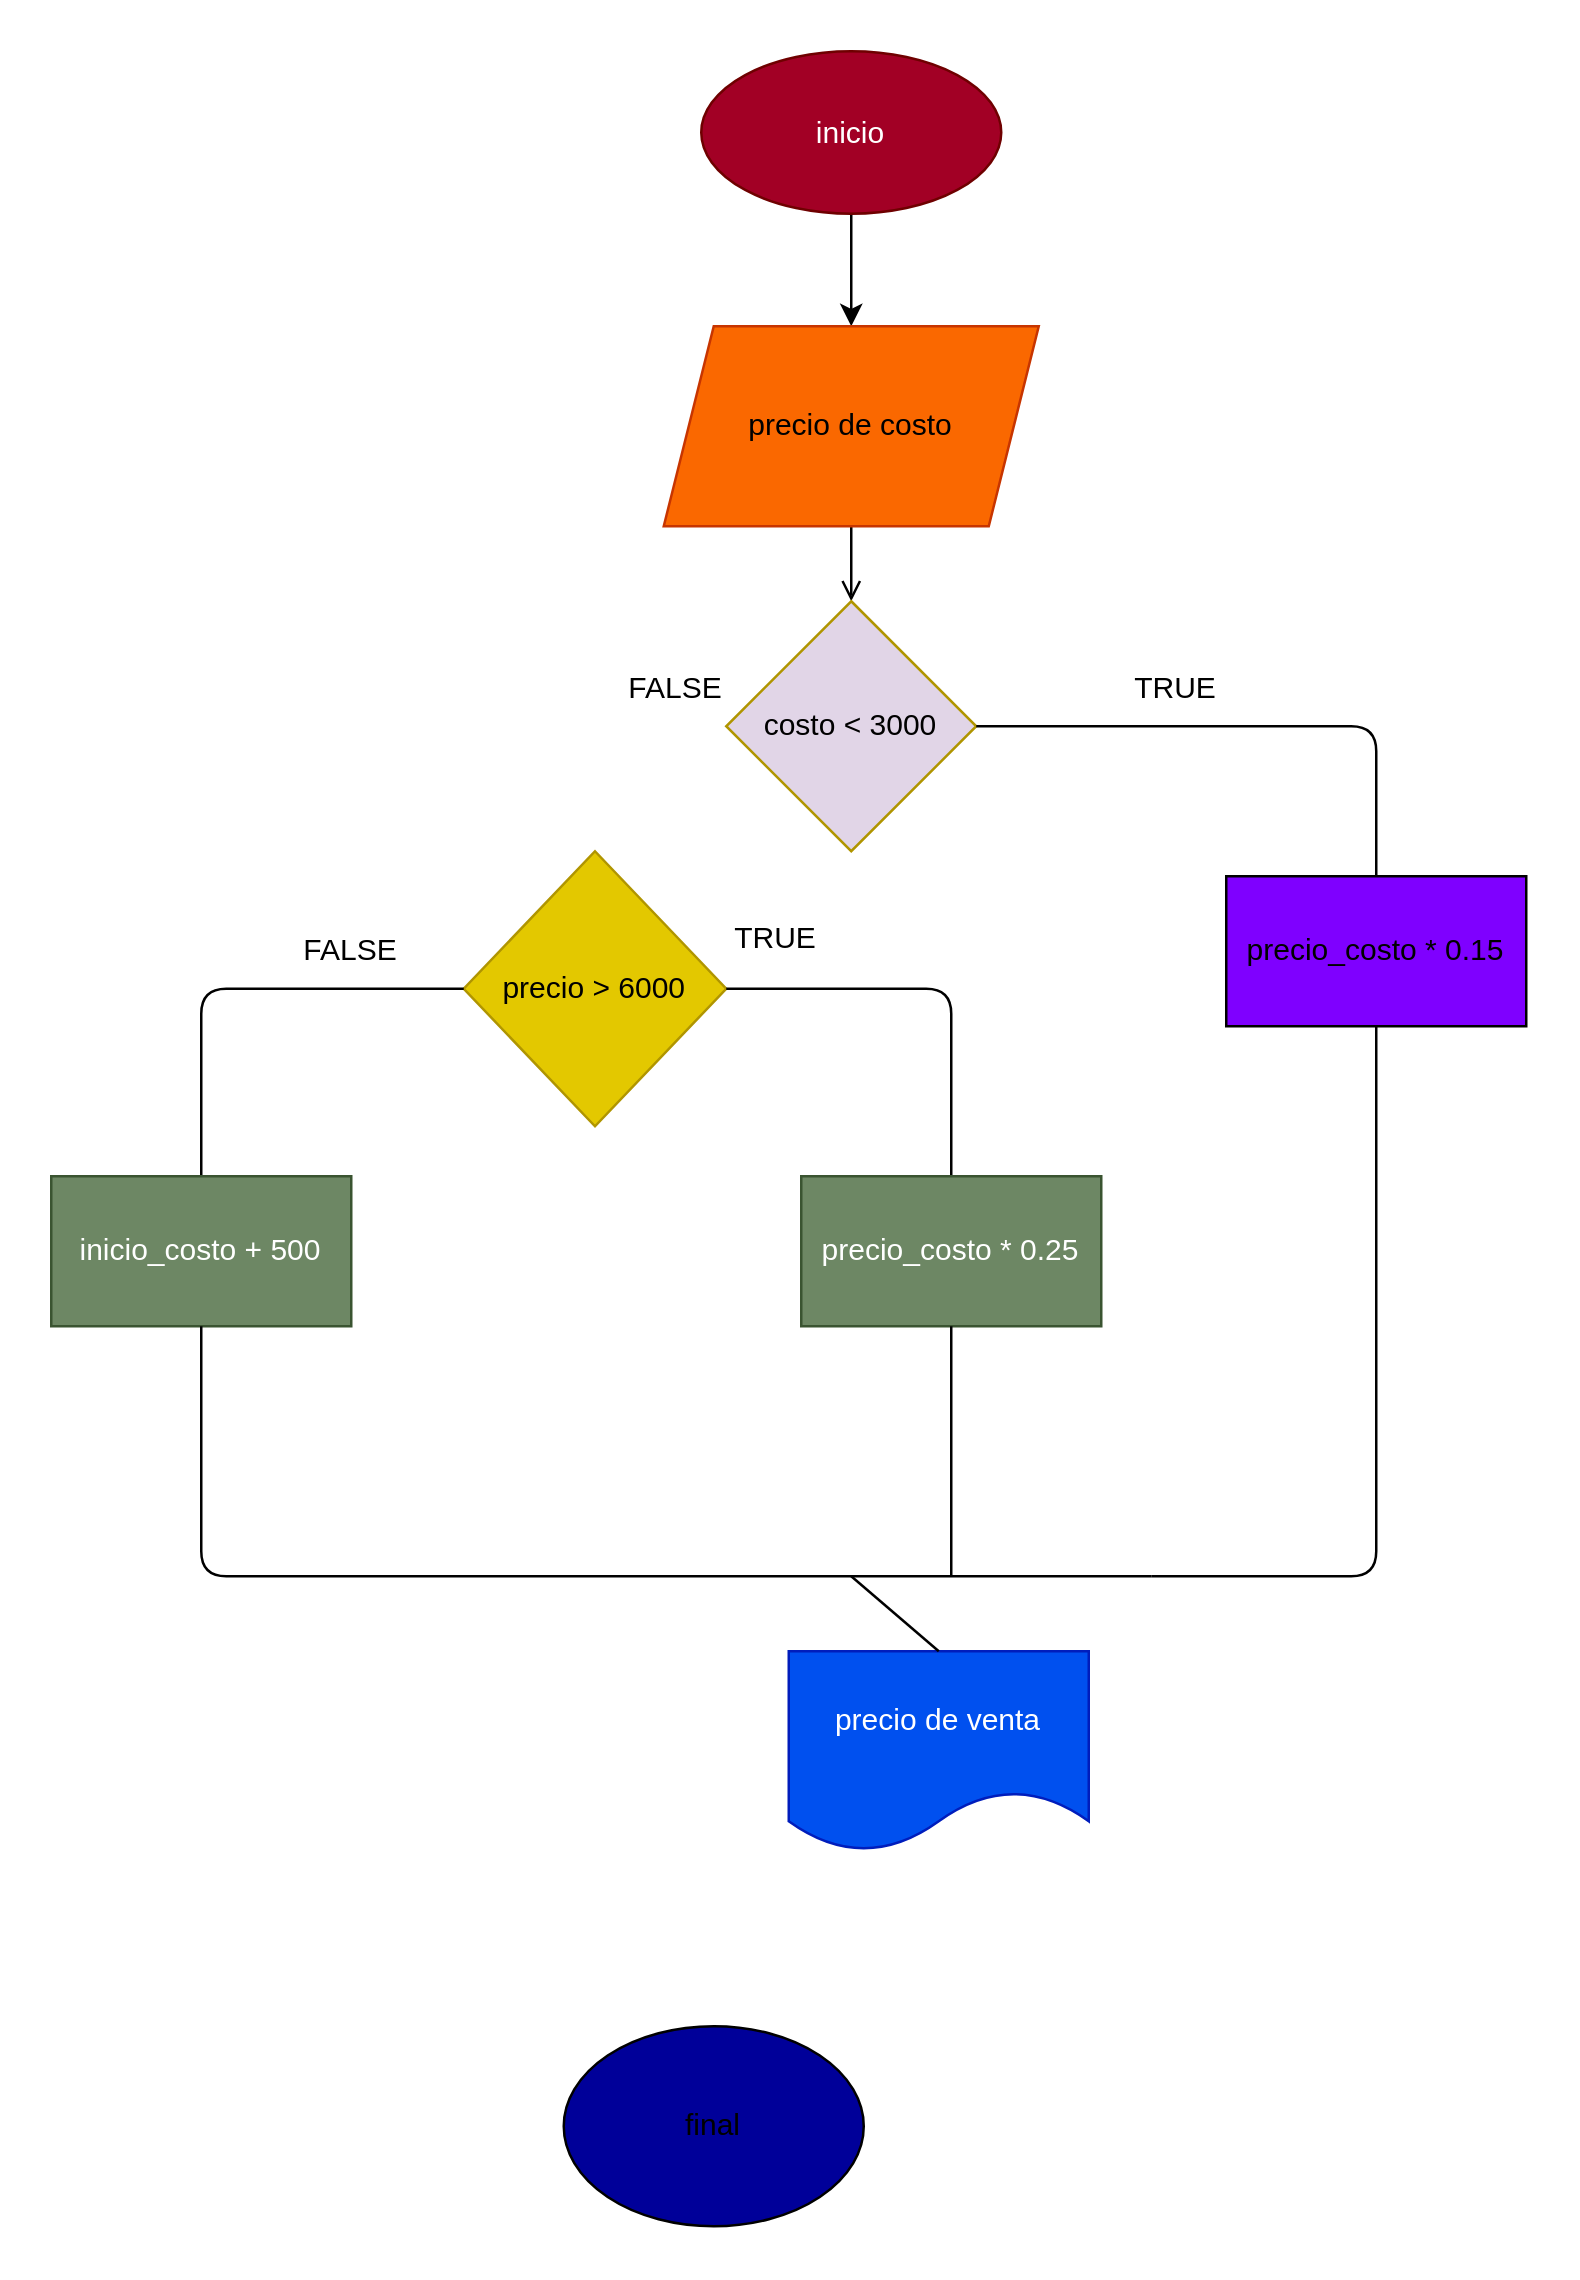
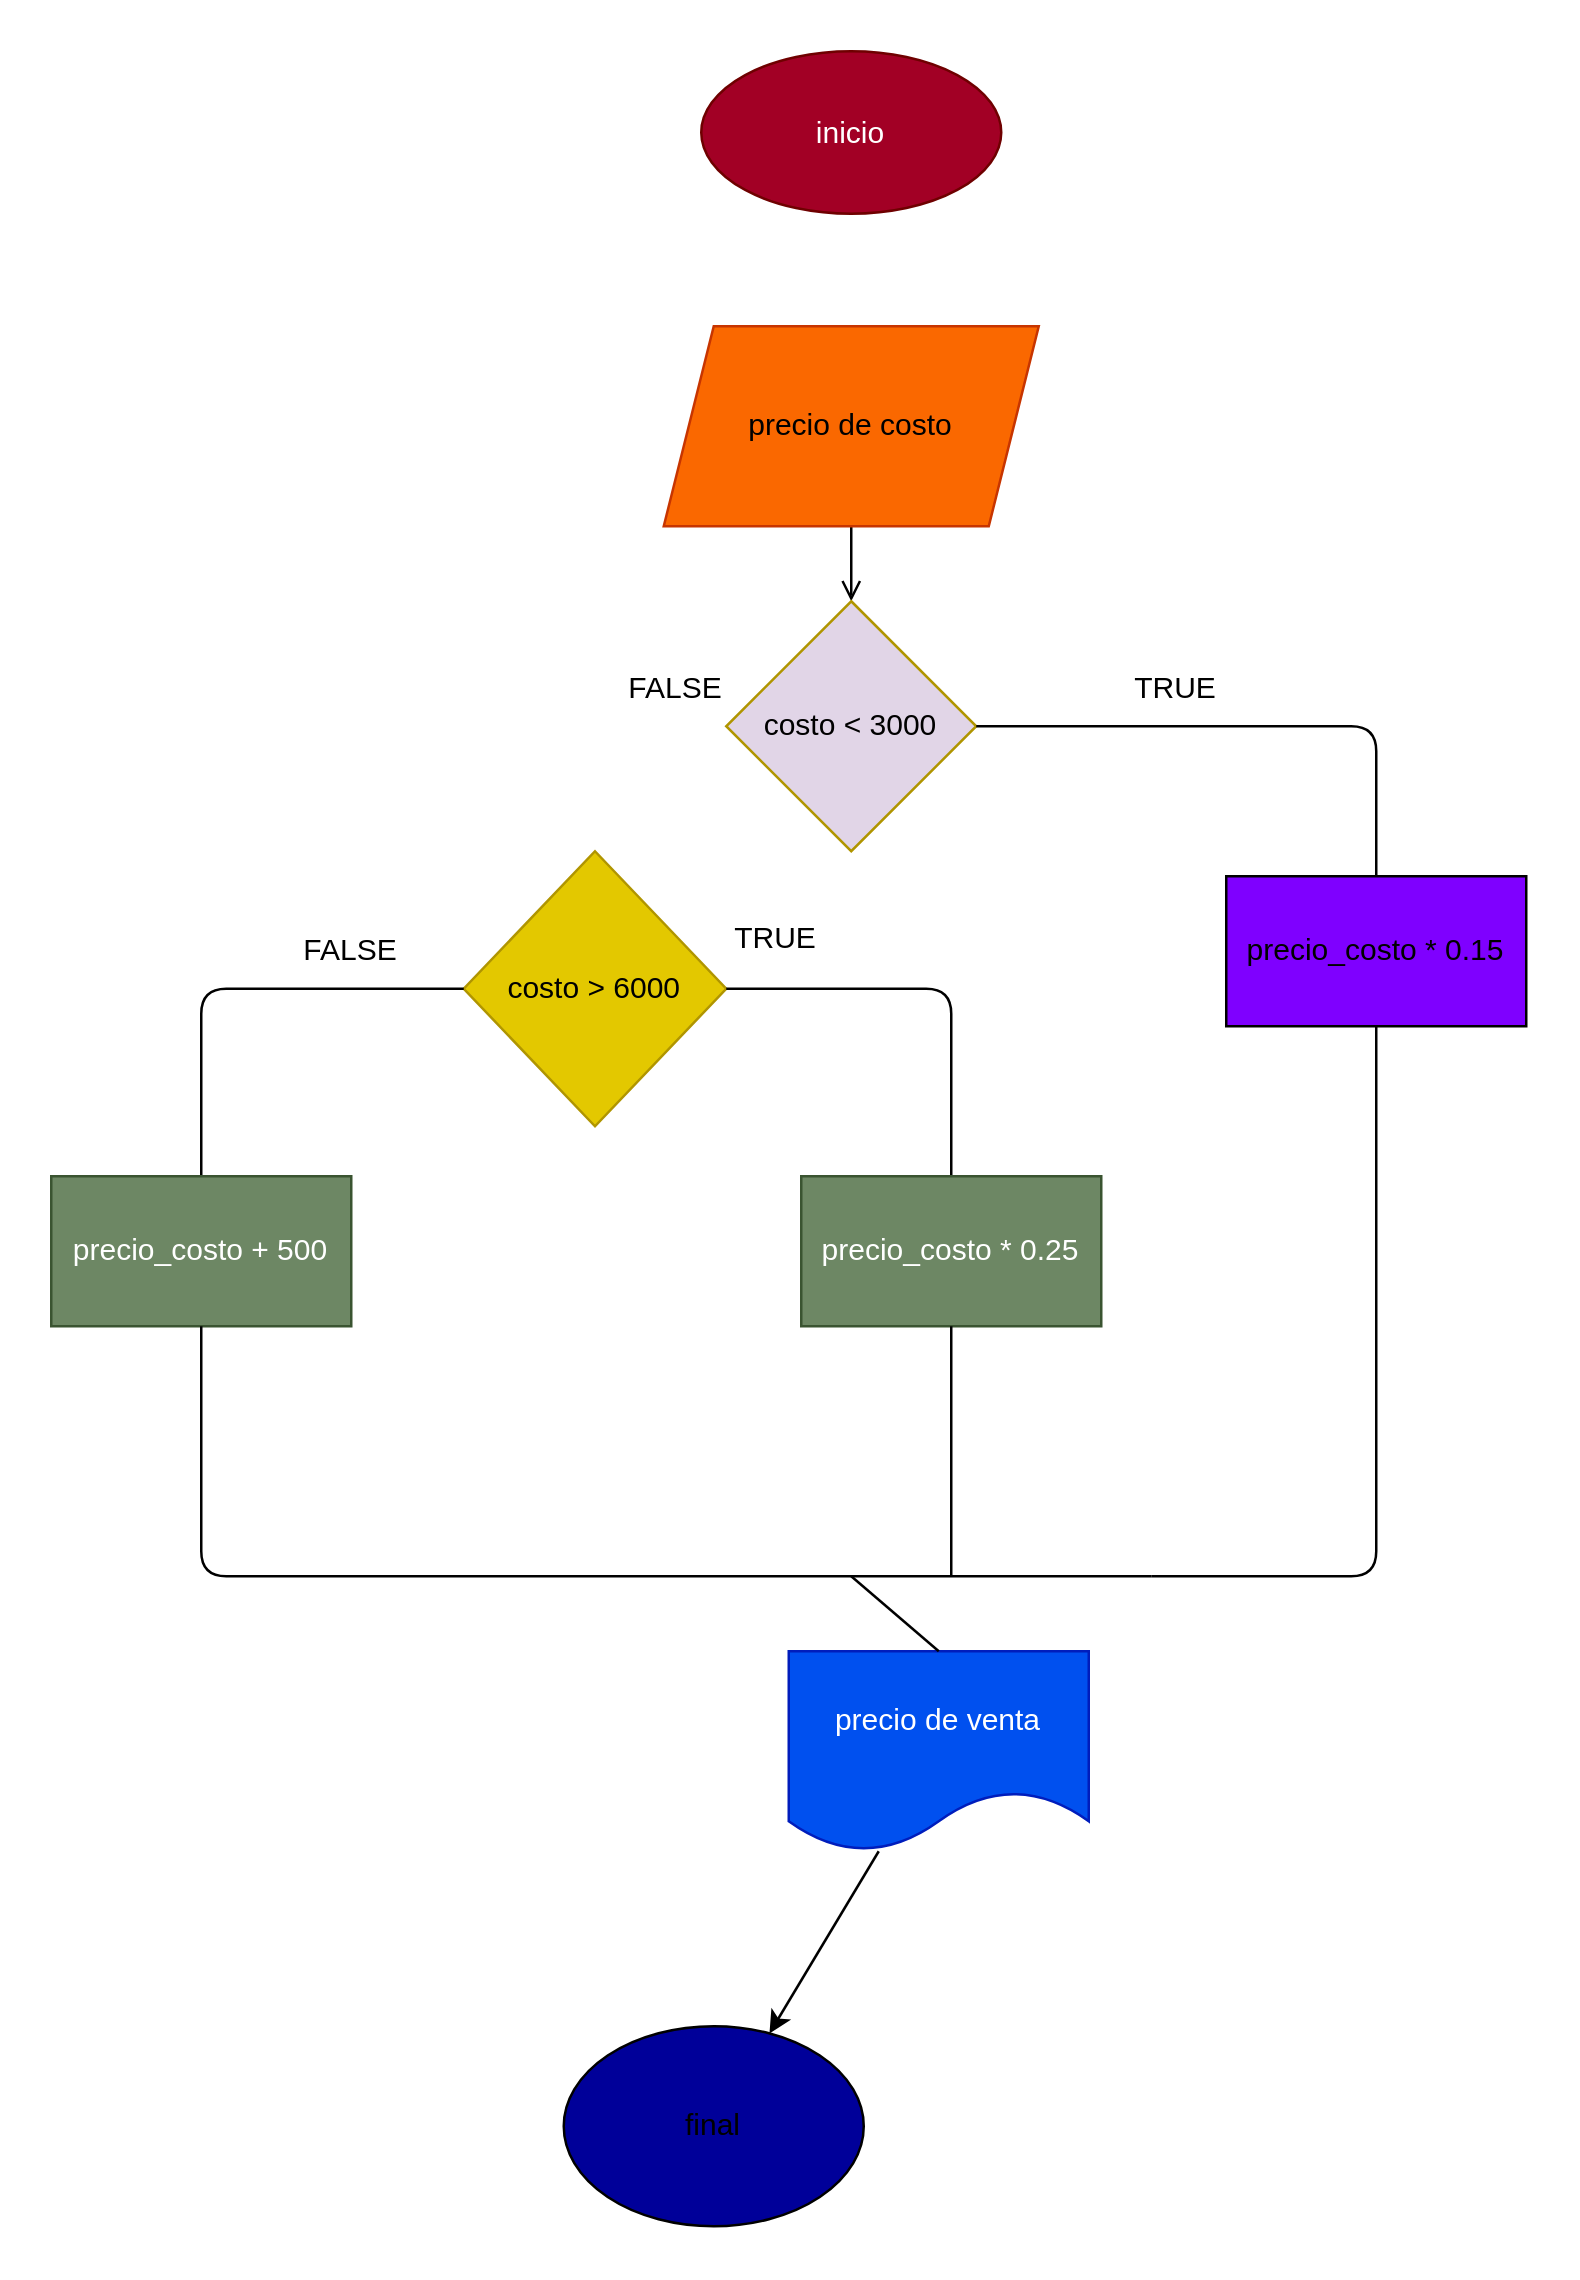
(851, 262) -> none
(595, 989) -> (595, 989)
(201, 1251) -> (201, 1251)
none -> (828, 1936)
